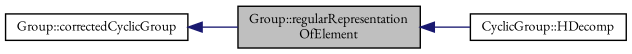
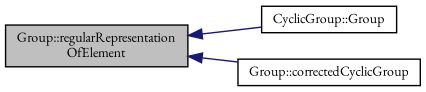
(220, 27) -> (220, 60)
(548, 27) -> (329, 19)
